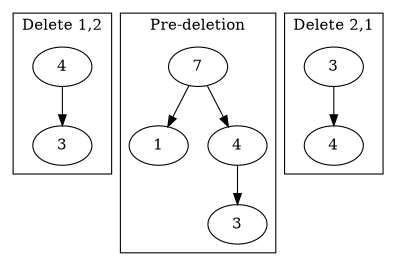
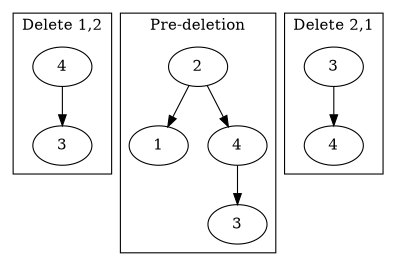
(198, 67) -> (198, 67)
